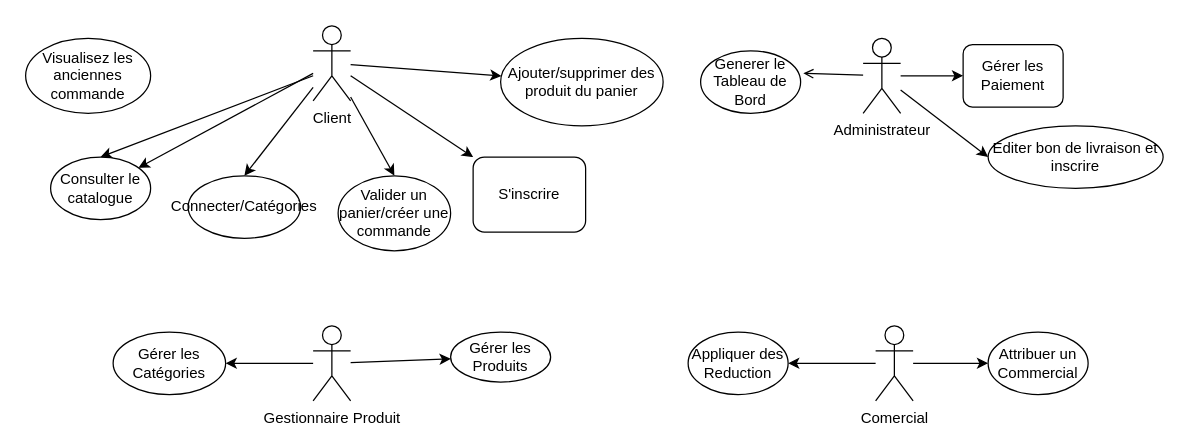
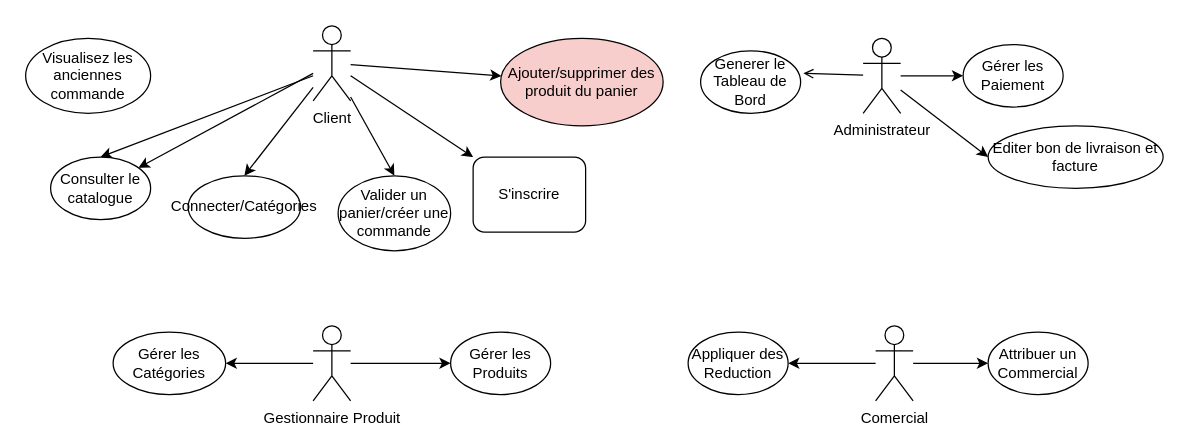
(1013, 76) -> (1013, 76)
(582, 82) -> (582, 82)
(1076, 157) -> (1076, 157)
(501, 357) -> (501, 363)
